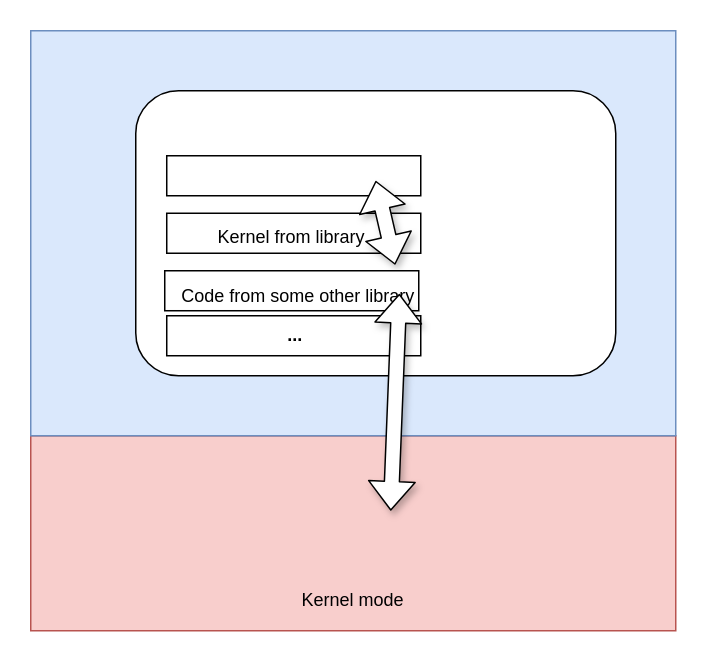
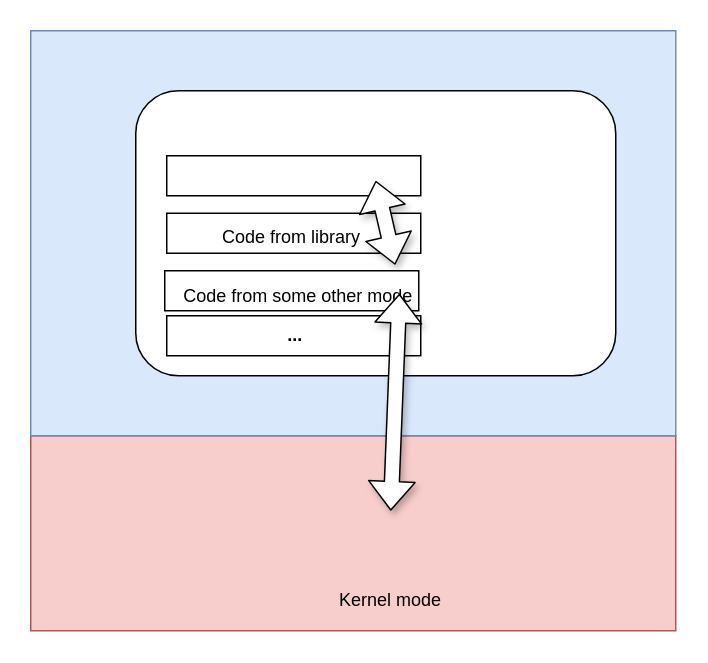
(292, 238) -> (292, 238)
(299, 296) -> (299, 296)
(353, 601) -> (391, 601)
